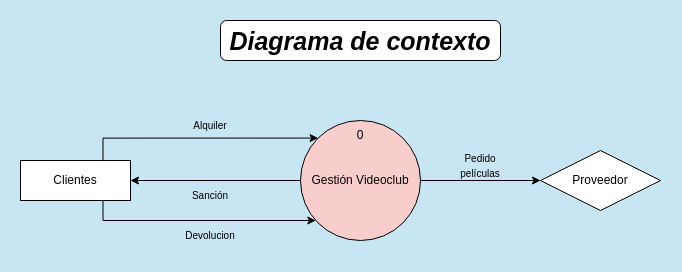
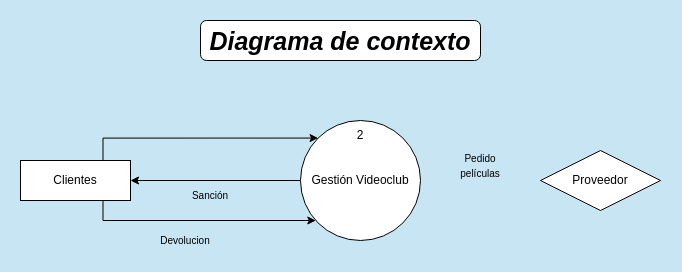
(361, 41) -> (341, 41)
(211, 126) -> none
(361, 136) -> (361, 136)
(361, 181) -> (361, 181)
(478, 181) -> none
(211, 236) -> (186, 241)
